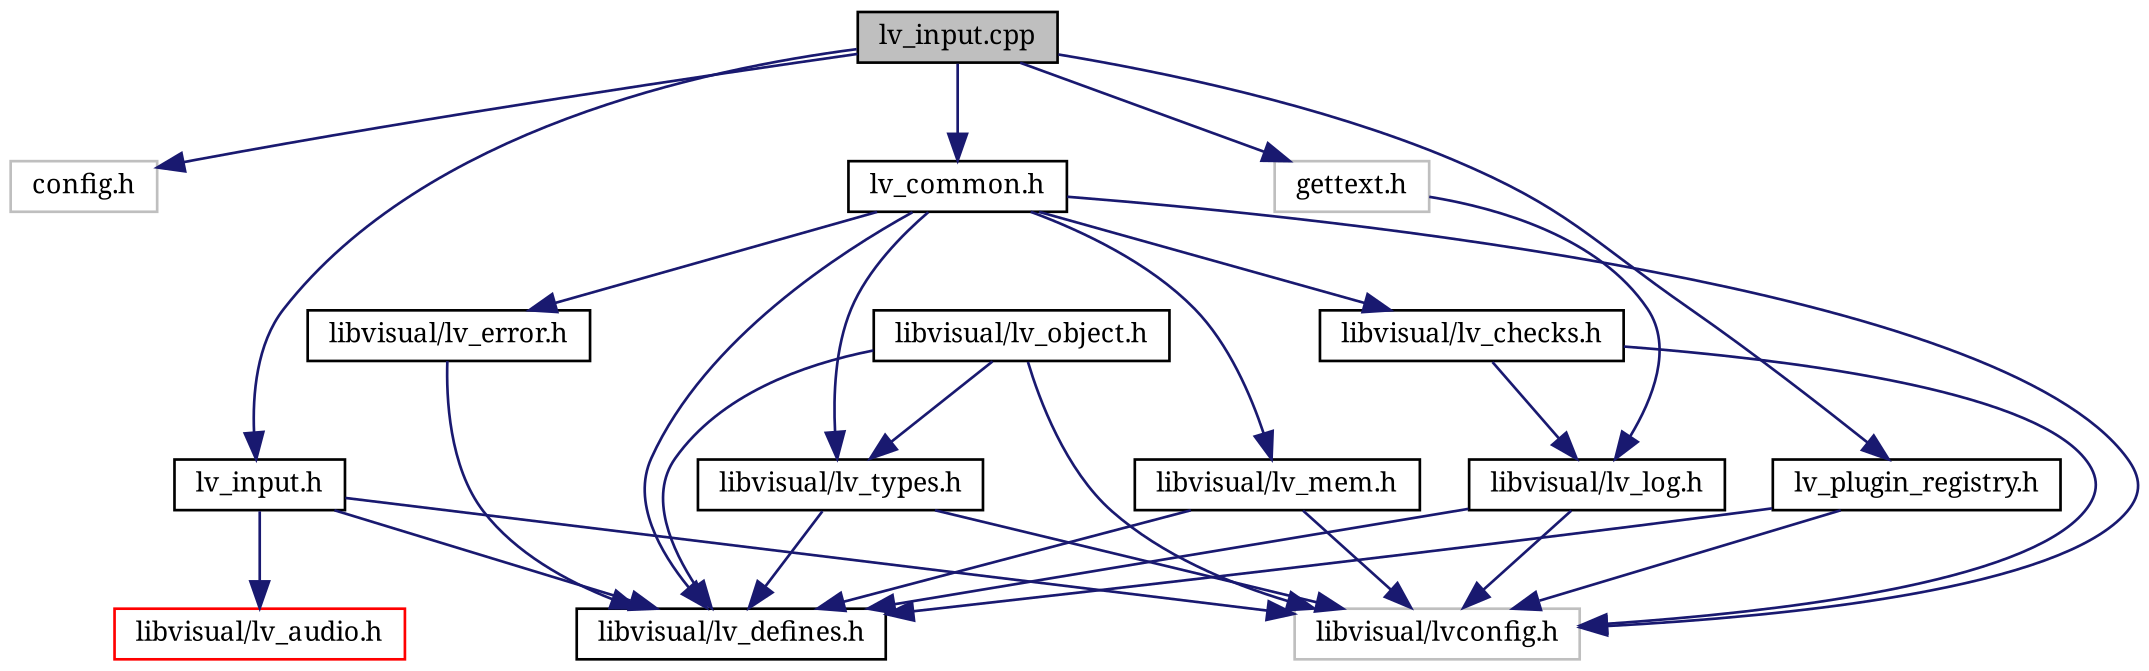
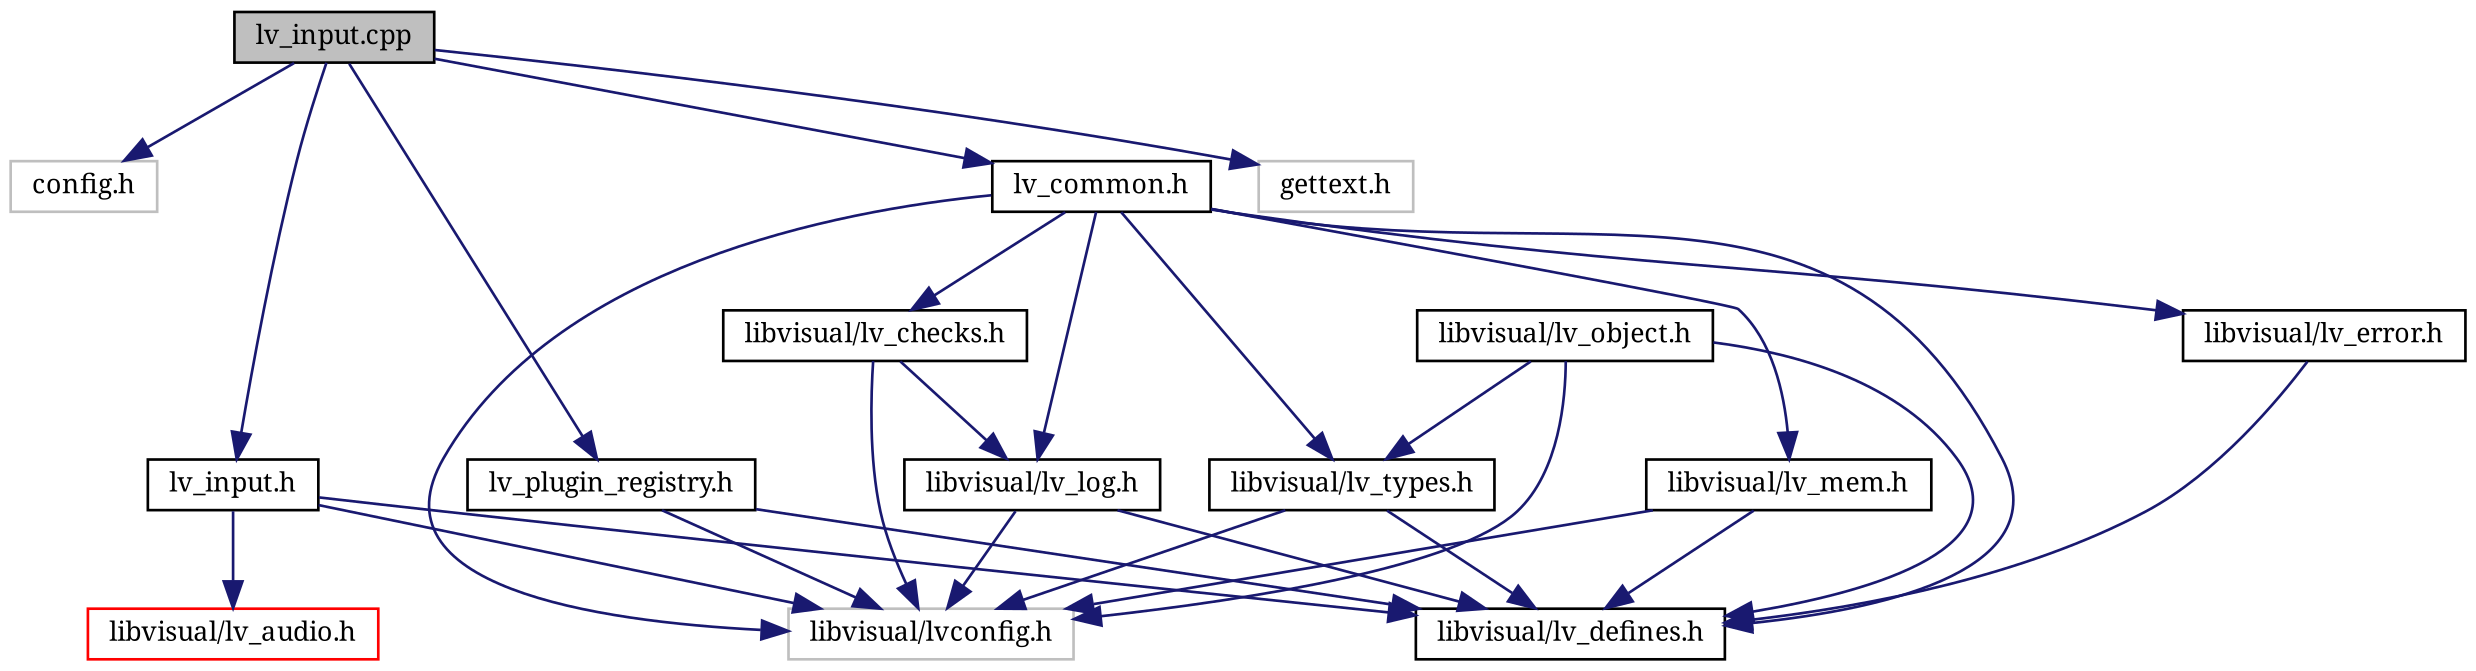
(1629, 286) -> (1070, 322)
